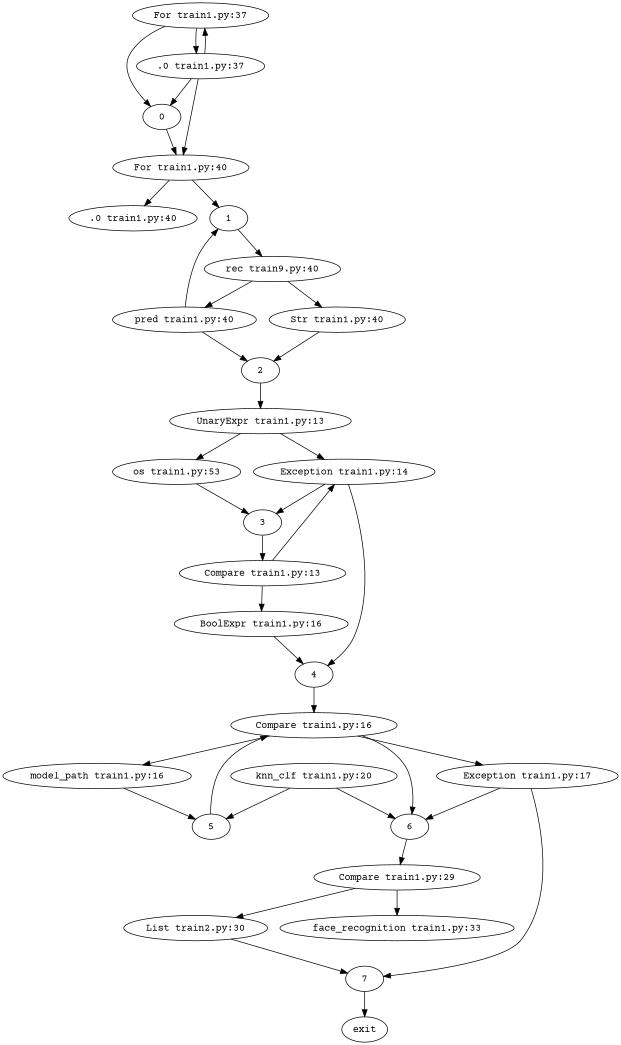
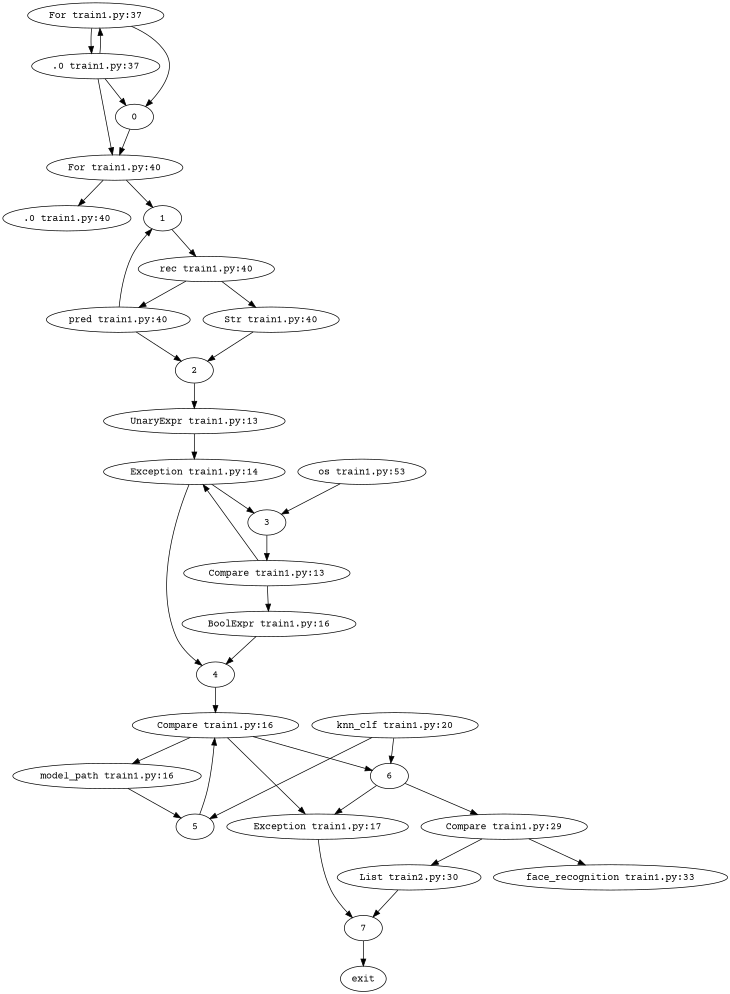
(272, 269) -> (206, 269)
(221, 445) -> none
(466, 802) -> (359, 798)
